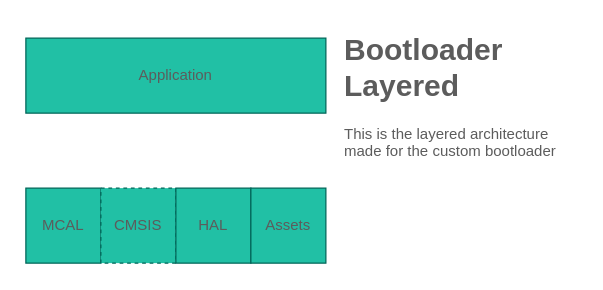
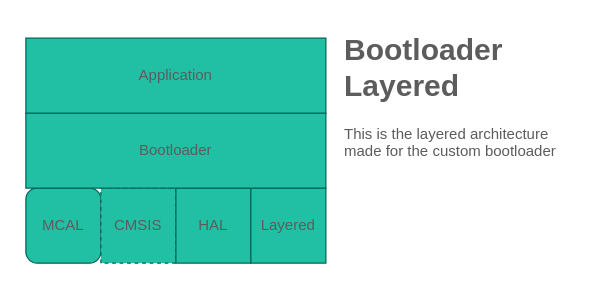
none -> (176, 151)
(63, 226) -> (63, 226)
(288, 226) -> (288, 226)
